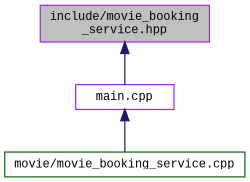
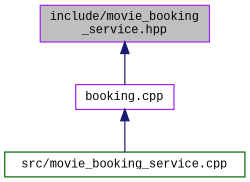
(125, 97) -> (125, 97)
(125, 164) -> (125, 164)
